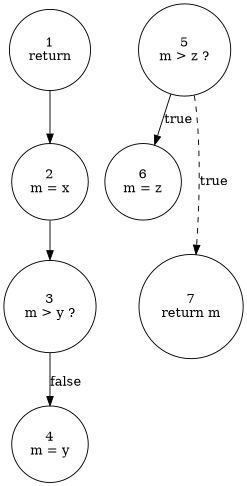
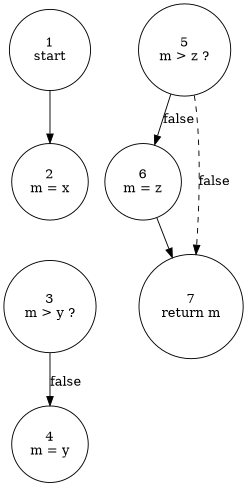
(50, 50) -> (50, 50)
(179, 120) -> (179, 120)
(214, 182) -> (214, 182)
none -> (163, 233)
(50, 236) -> none
